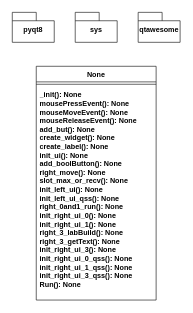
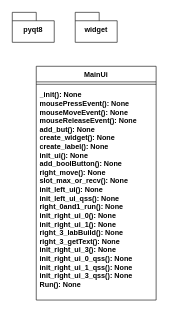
(159, 27) -> none
(96, 30) -> (96, 30)
(96, 75) -> (96, 75)
